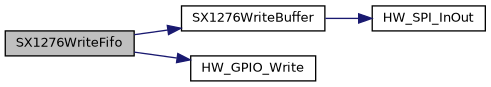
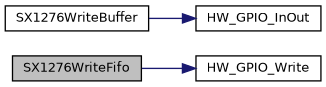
(429, 18) -> (258, 18)
(151, 32) -> none
